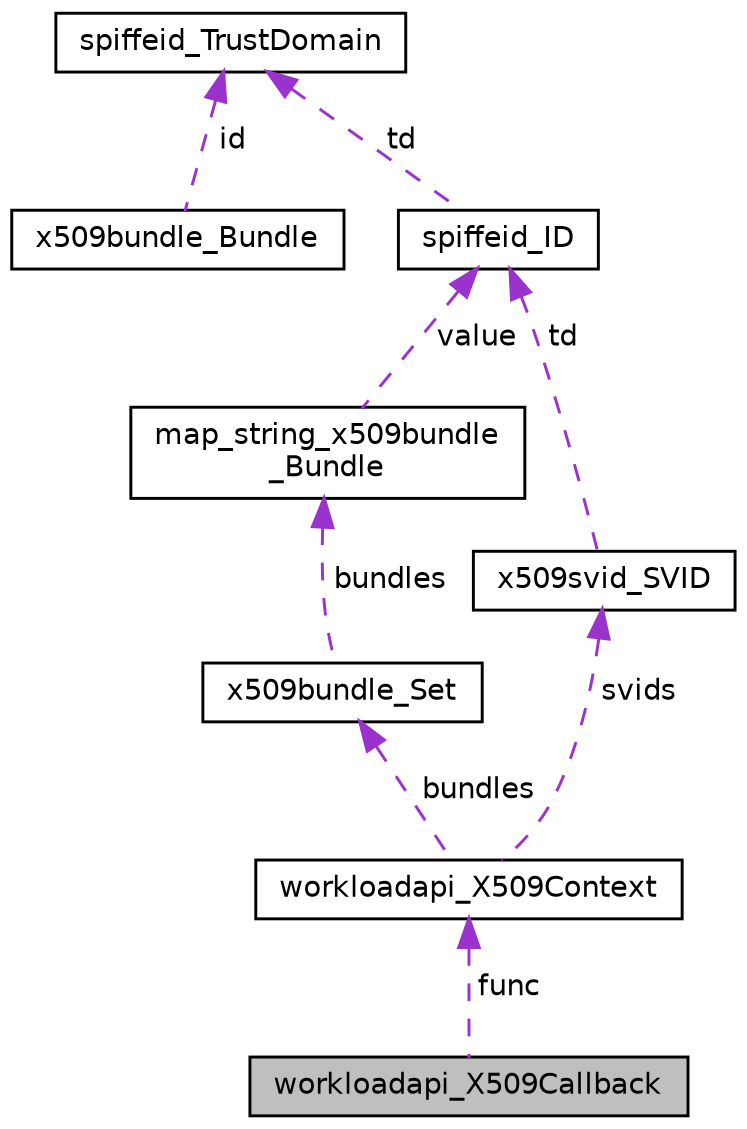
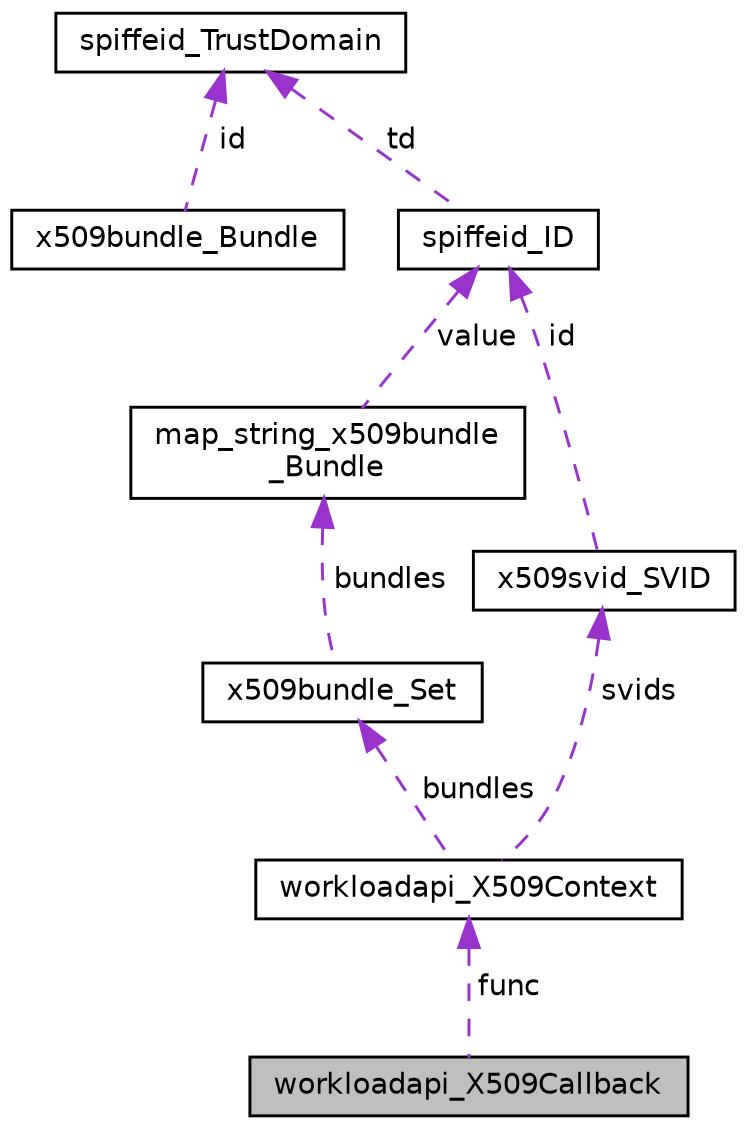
(559, 338) -> (559, 338)
